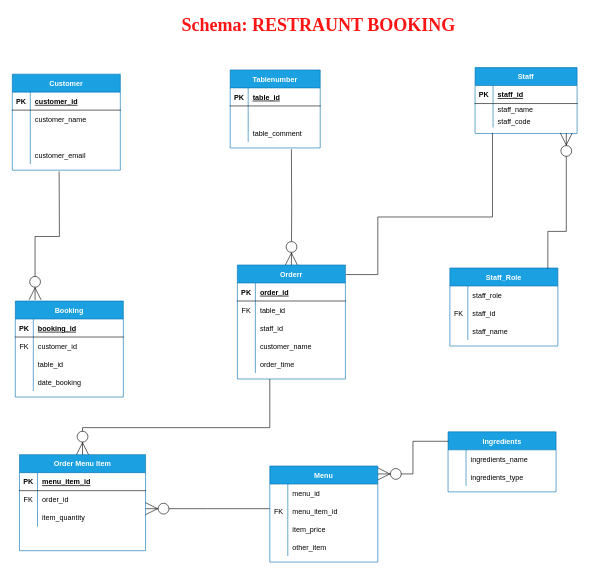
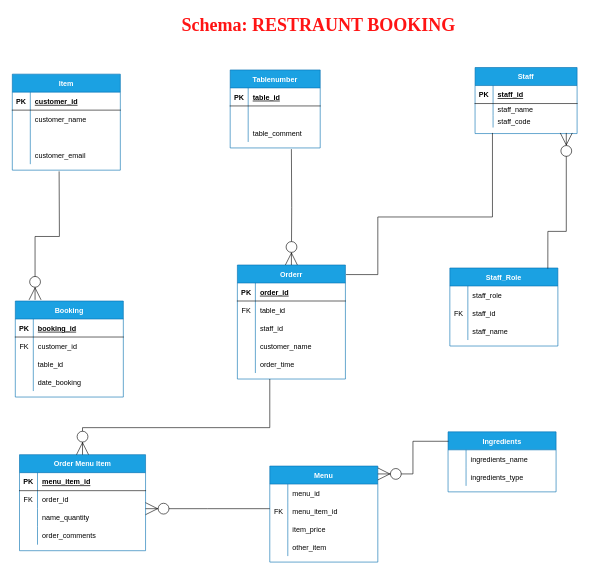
(66, 83) -> (66, 83)
(66, 518) -> (67, 518)
none -> (92, 536)
